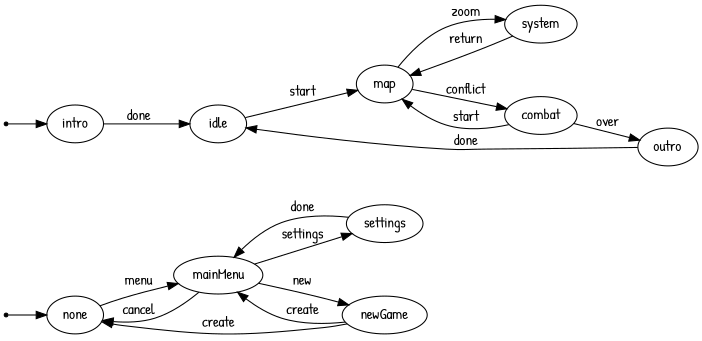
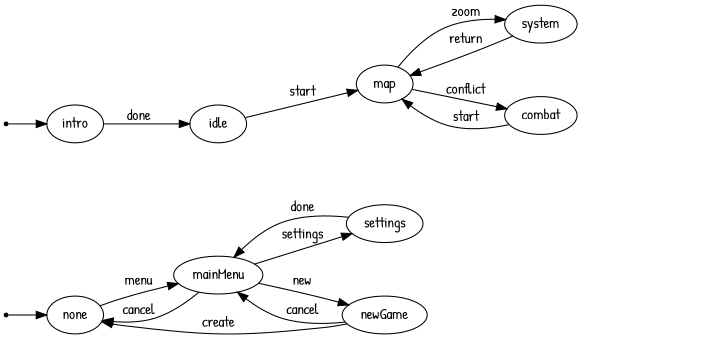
(668, 147) -> none
(302, 310) -> (302, 310)
